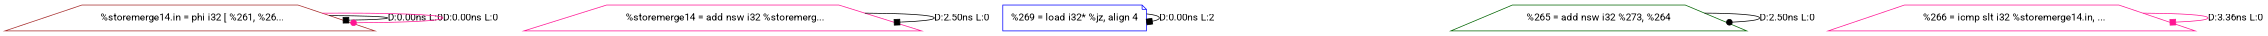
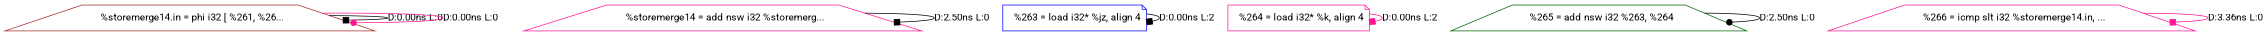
(1075, 18) -> (1075, 18)
none -> (1299, 18)
(1599, 18) -> (1599, 18)
